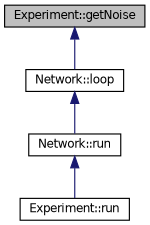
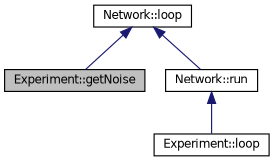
(75, 54) -> (105, 52)
(75, 209) -> (212, 145)
